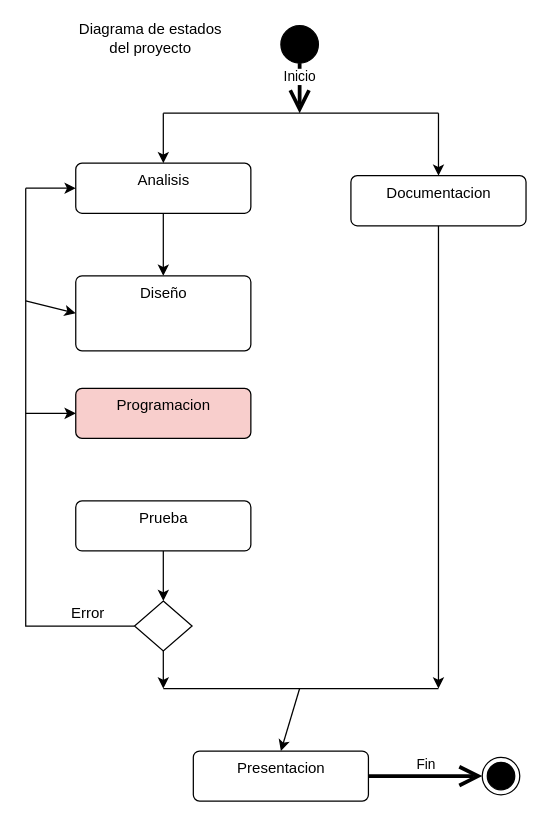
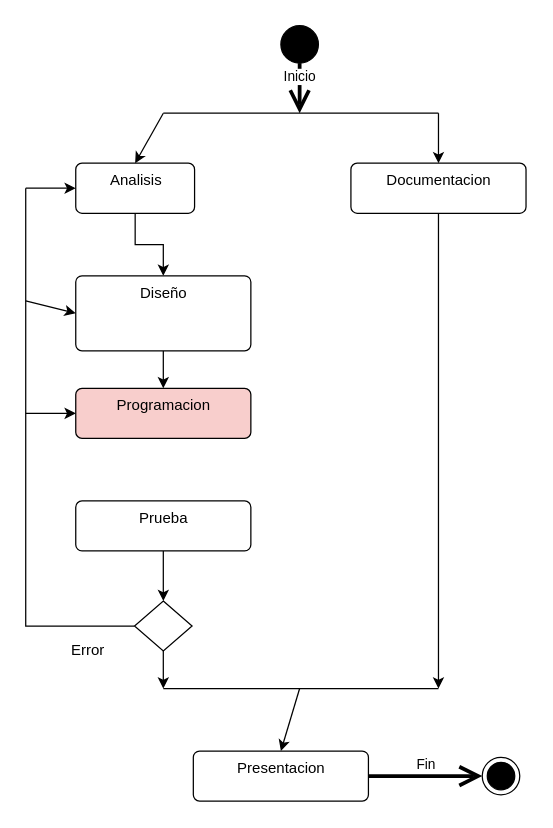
(151, 38) -> none
(163, 188) -> (135, 188)
(438, 201) -> (438, 188)
none -> (163, 374)
(88, 613) -> (88, 651)
